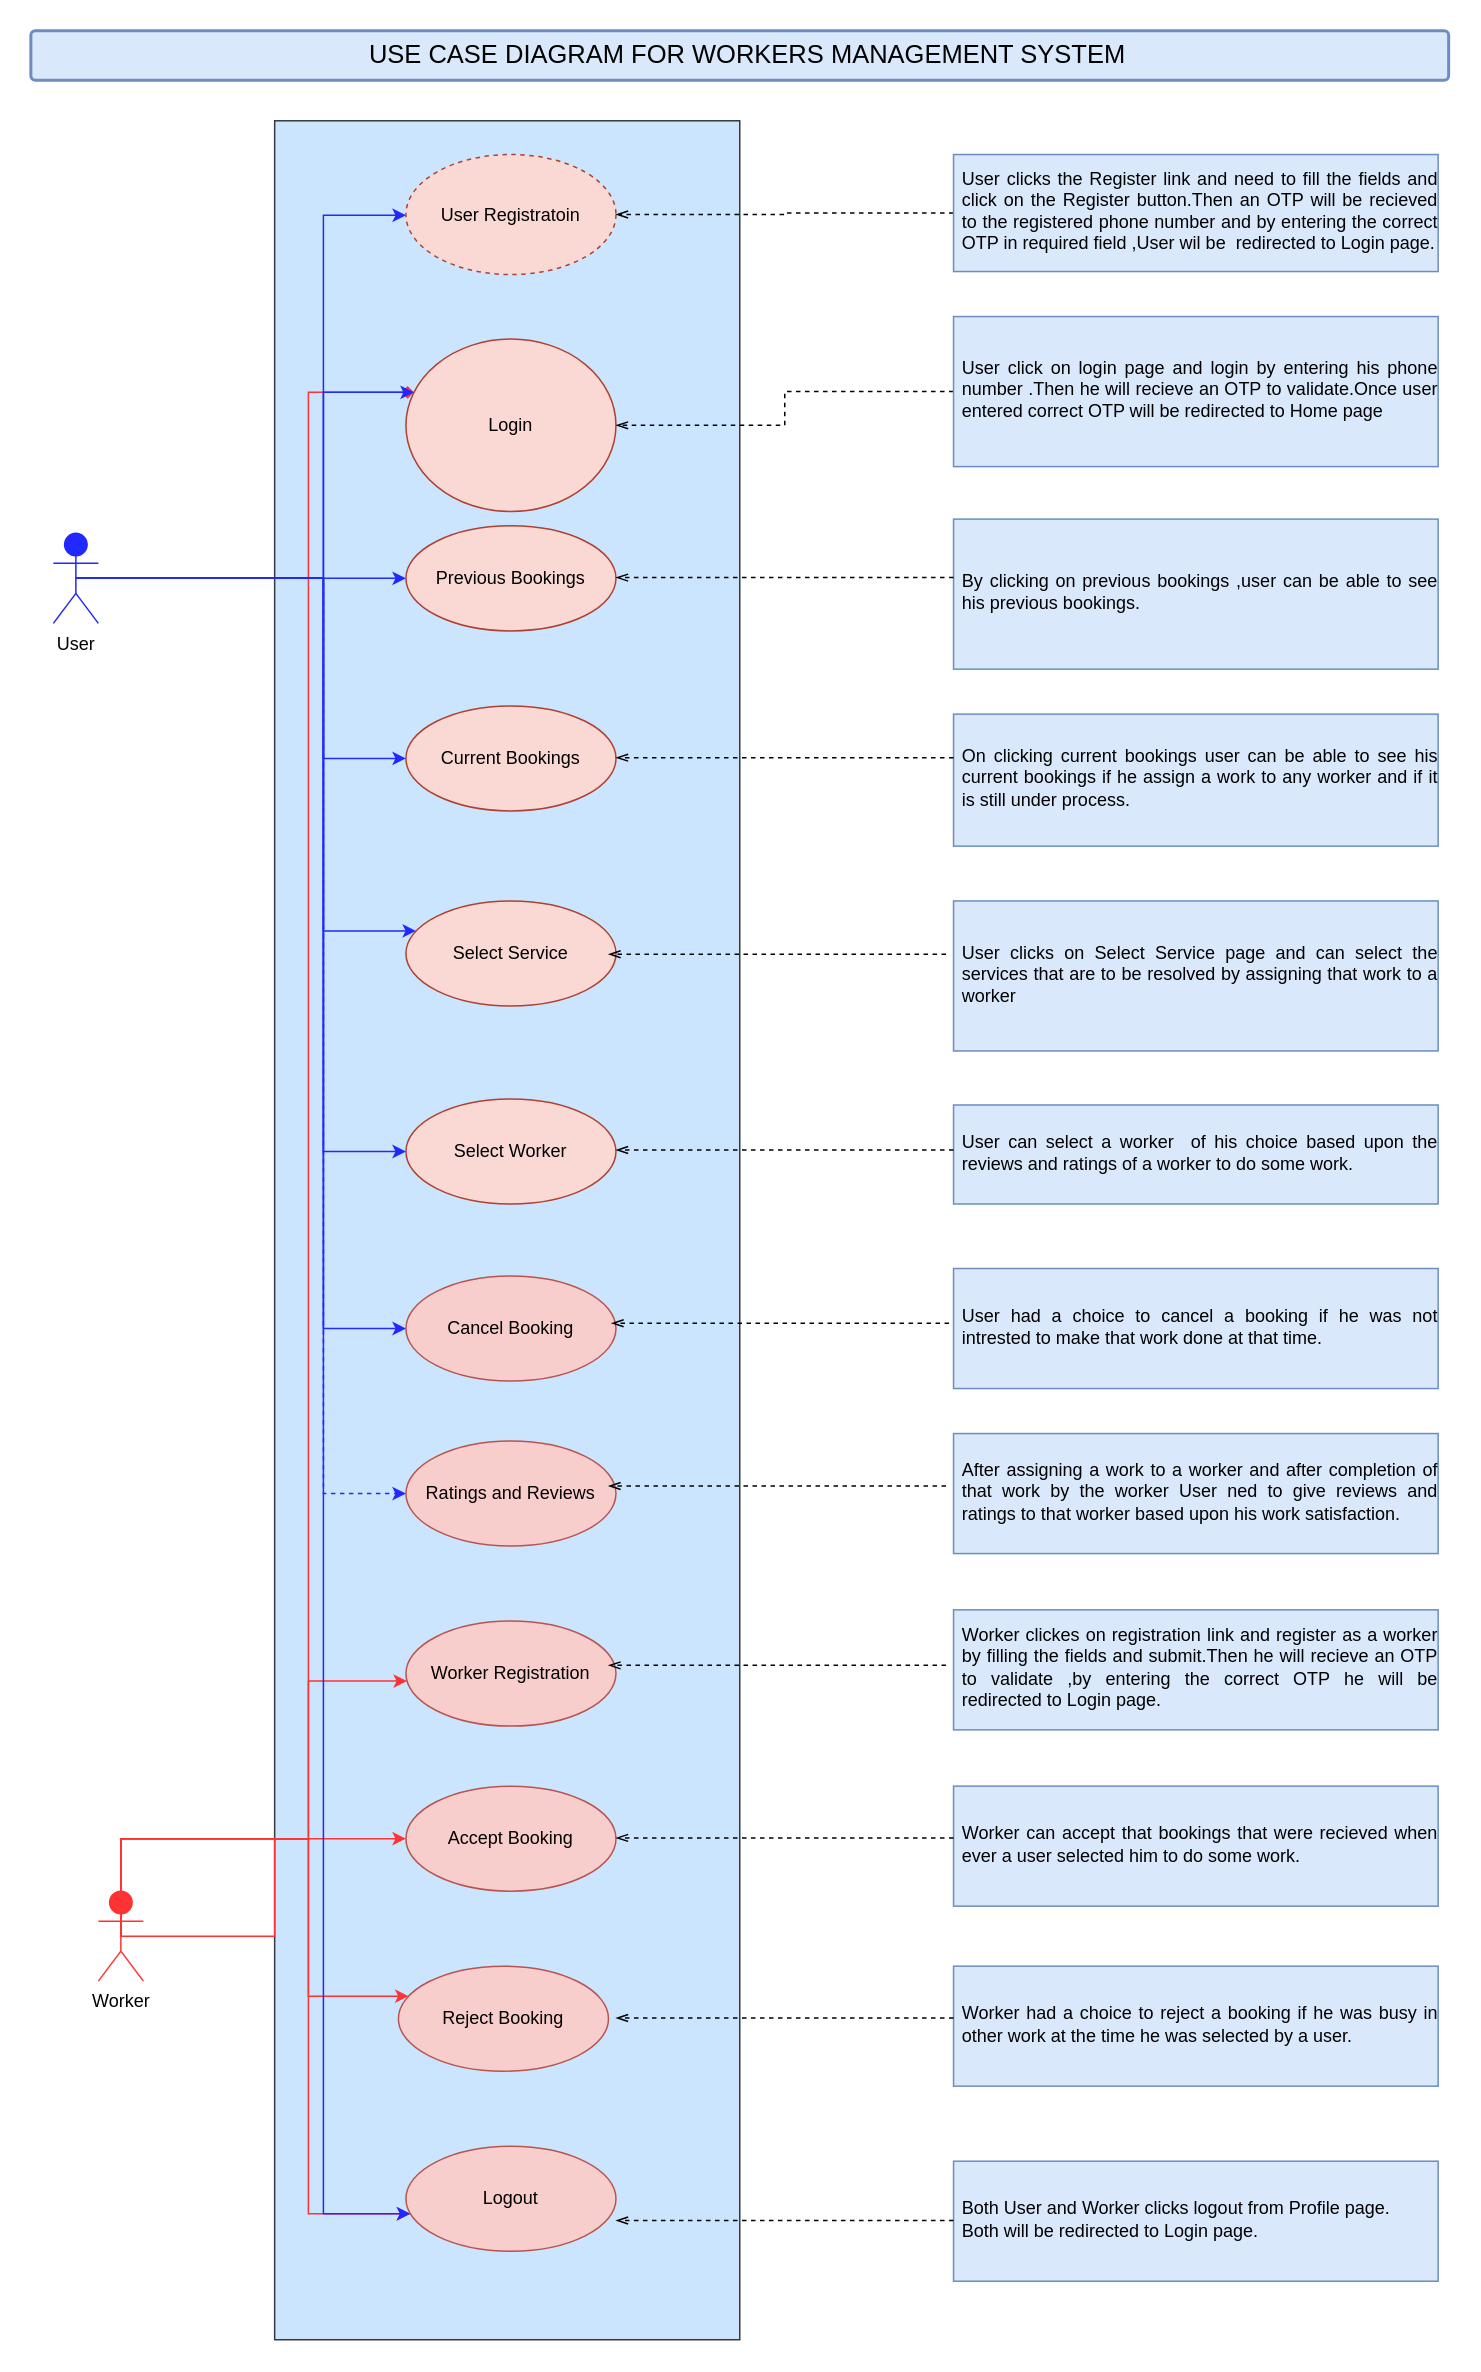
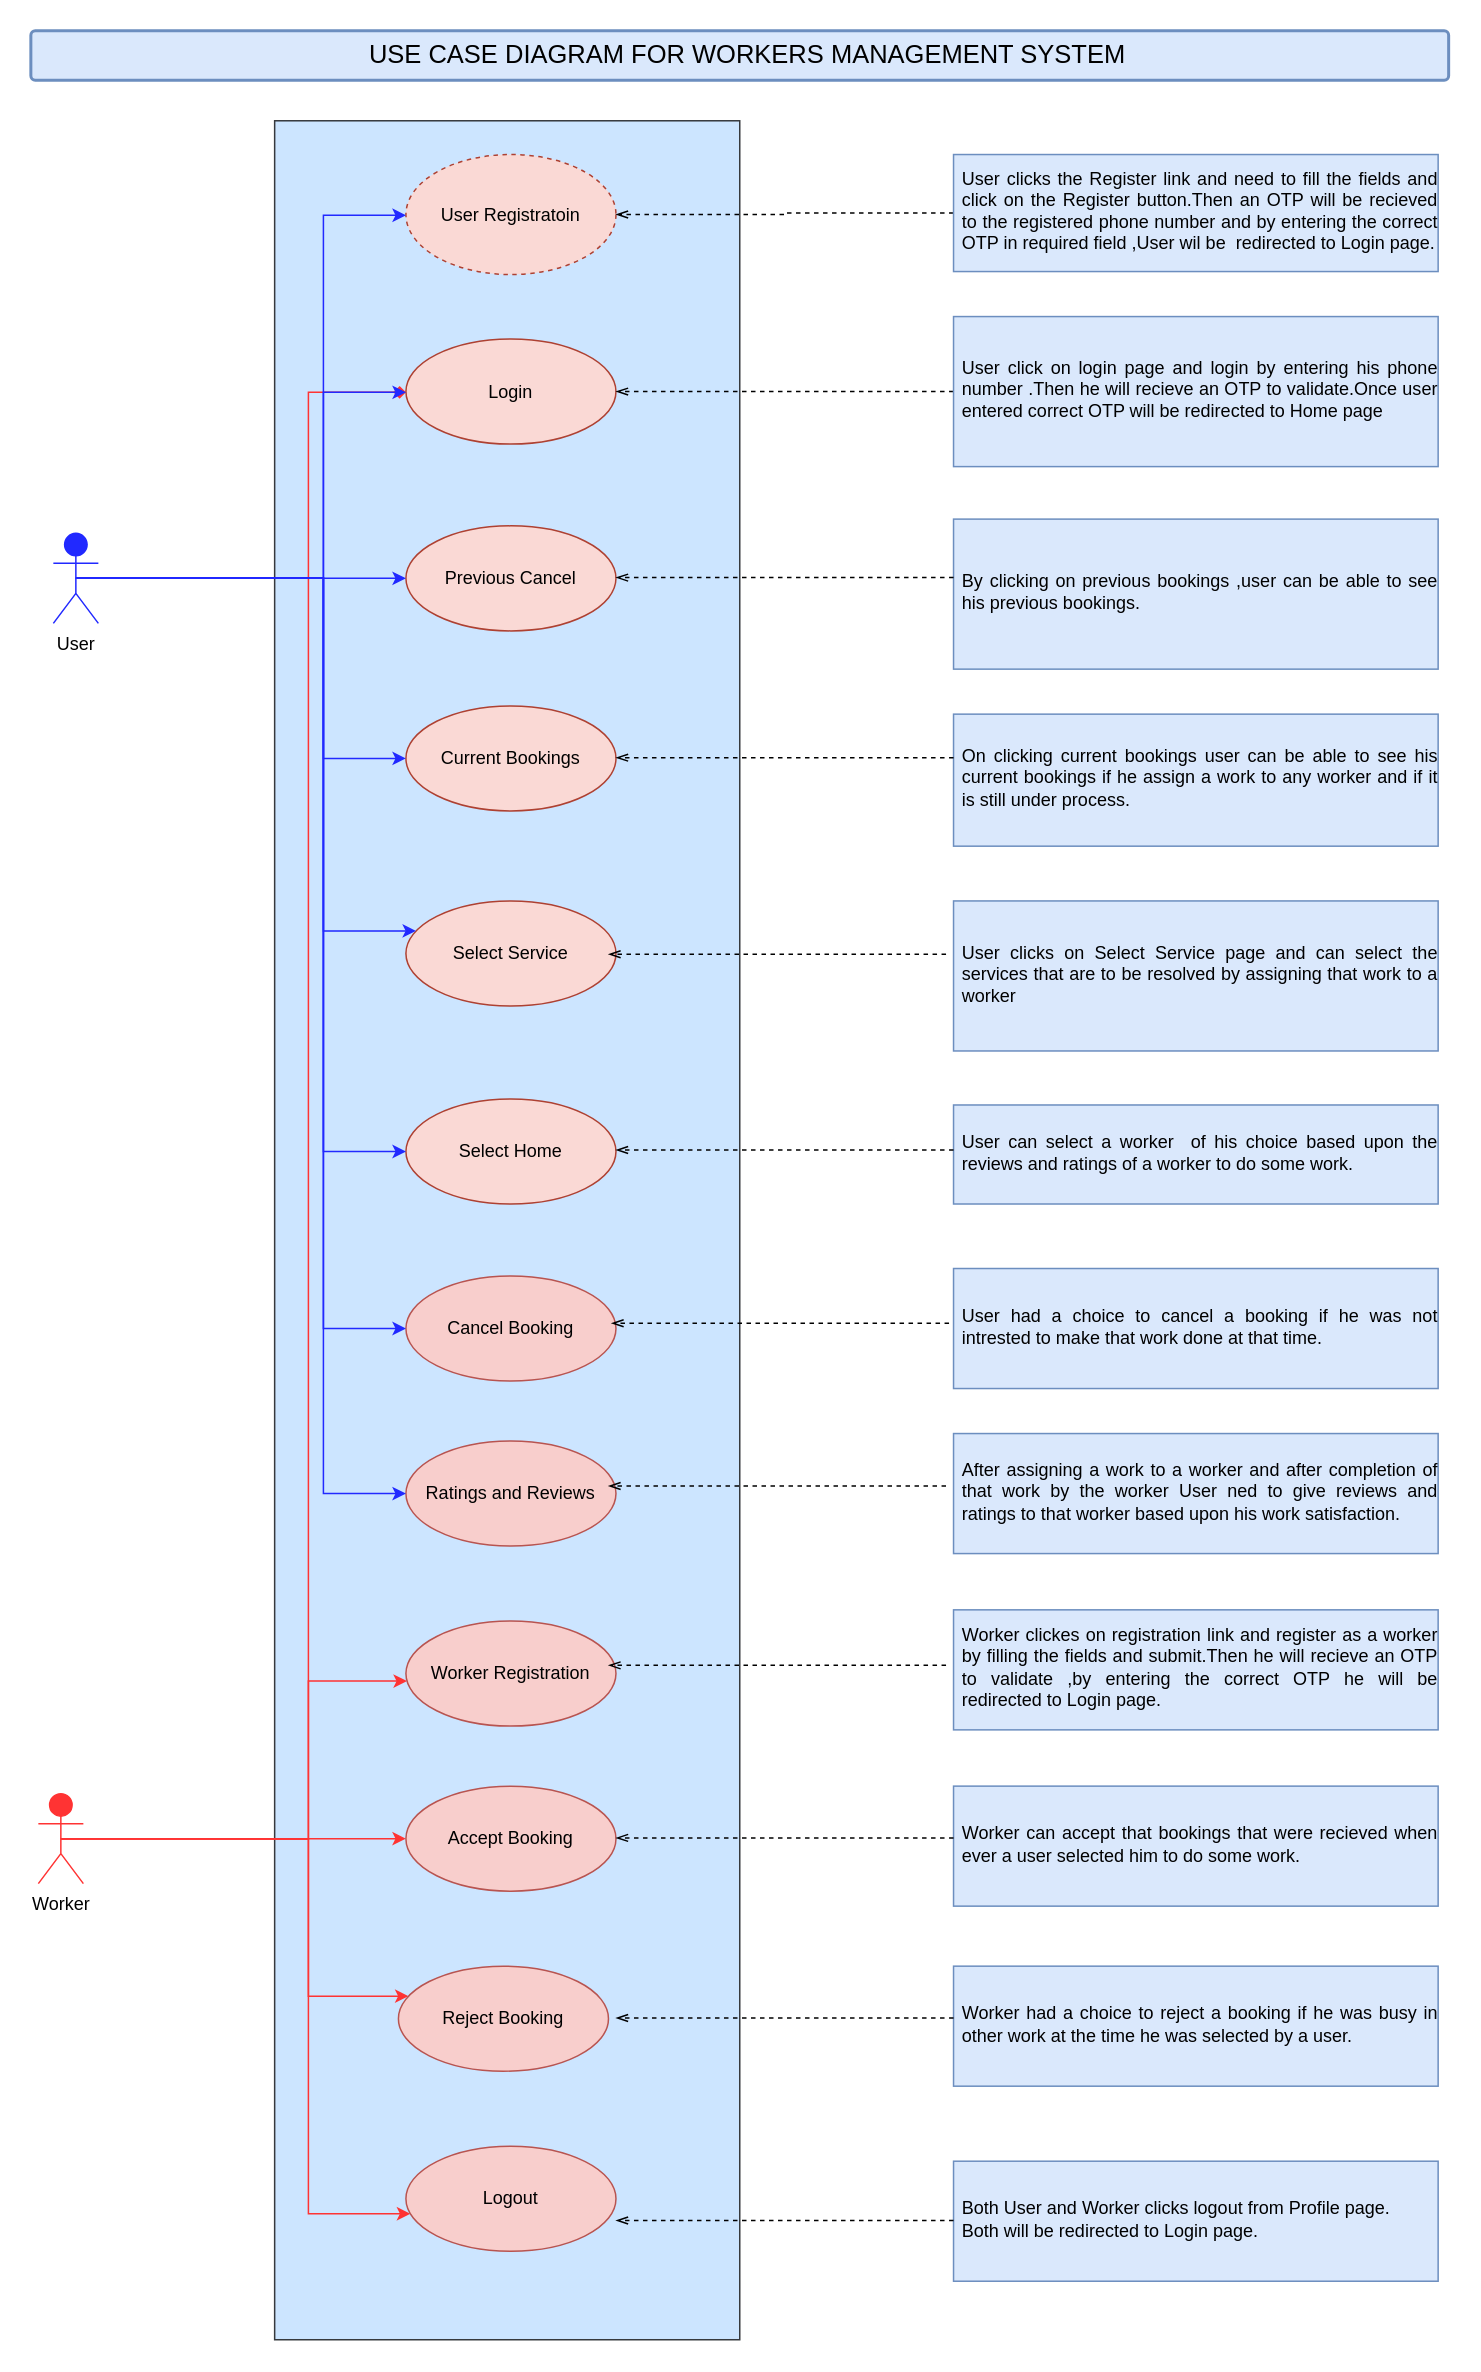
(511, 425) -> (511, 392)
(511, 578) -> (511, 578)
(511, 1151) -> (511, 1151)
(361, 1493) -> (361, 1493)
(323, 1853) -> none
(121, 1936) -> (61, 1838)
